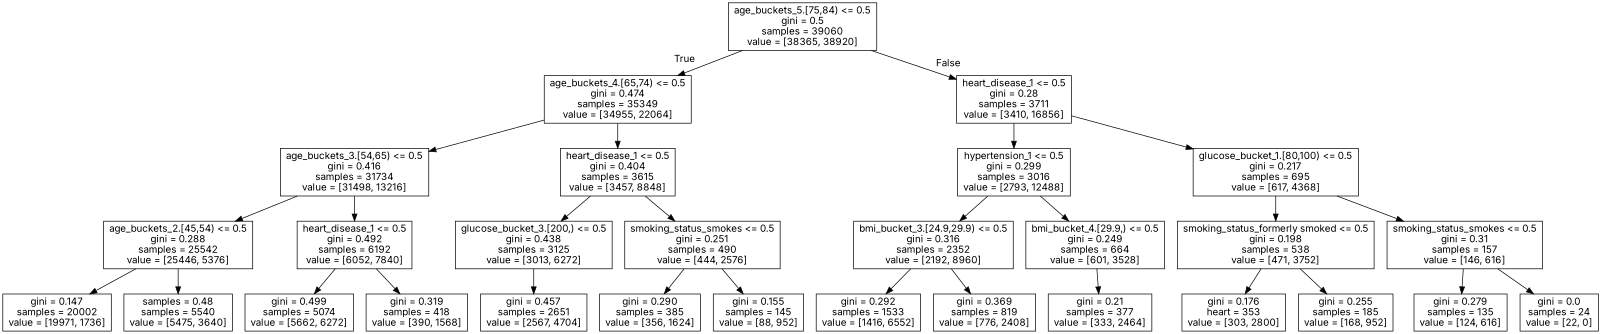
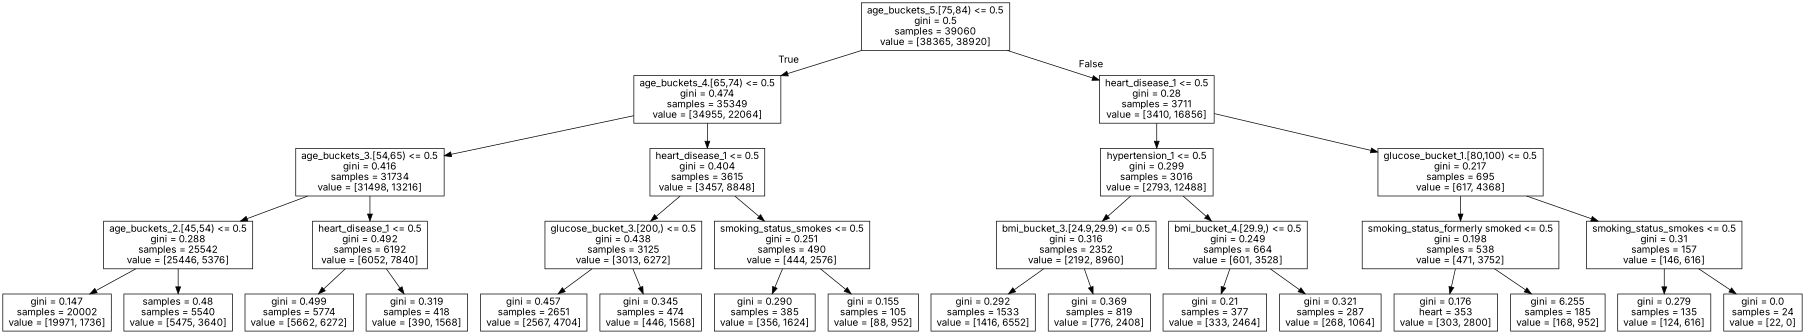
(299, 313) -> (299, 313)
none -> (651, 313)
(758, 313) -> (873, 313)
none -> (1330, 313)
(1346, 313) -> (1558, 313)
